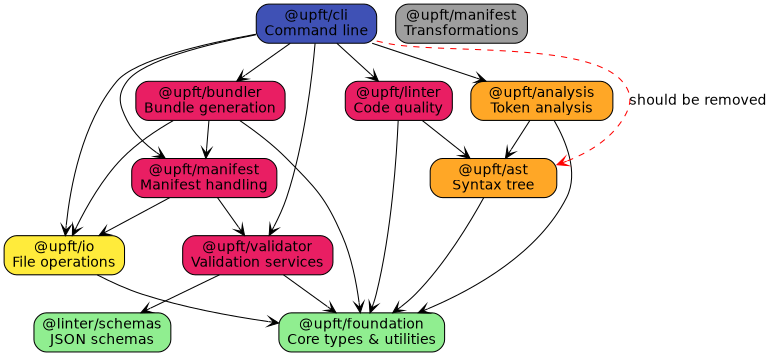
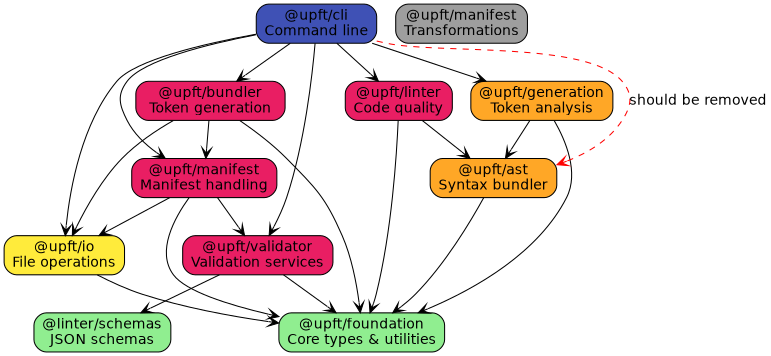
(210, 101) -> (210, 101)
(542, 101) -> (542, 101)
(493, 178) -> (493, 178)
none -> (181, 282)
